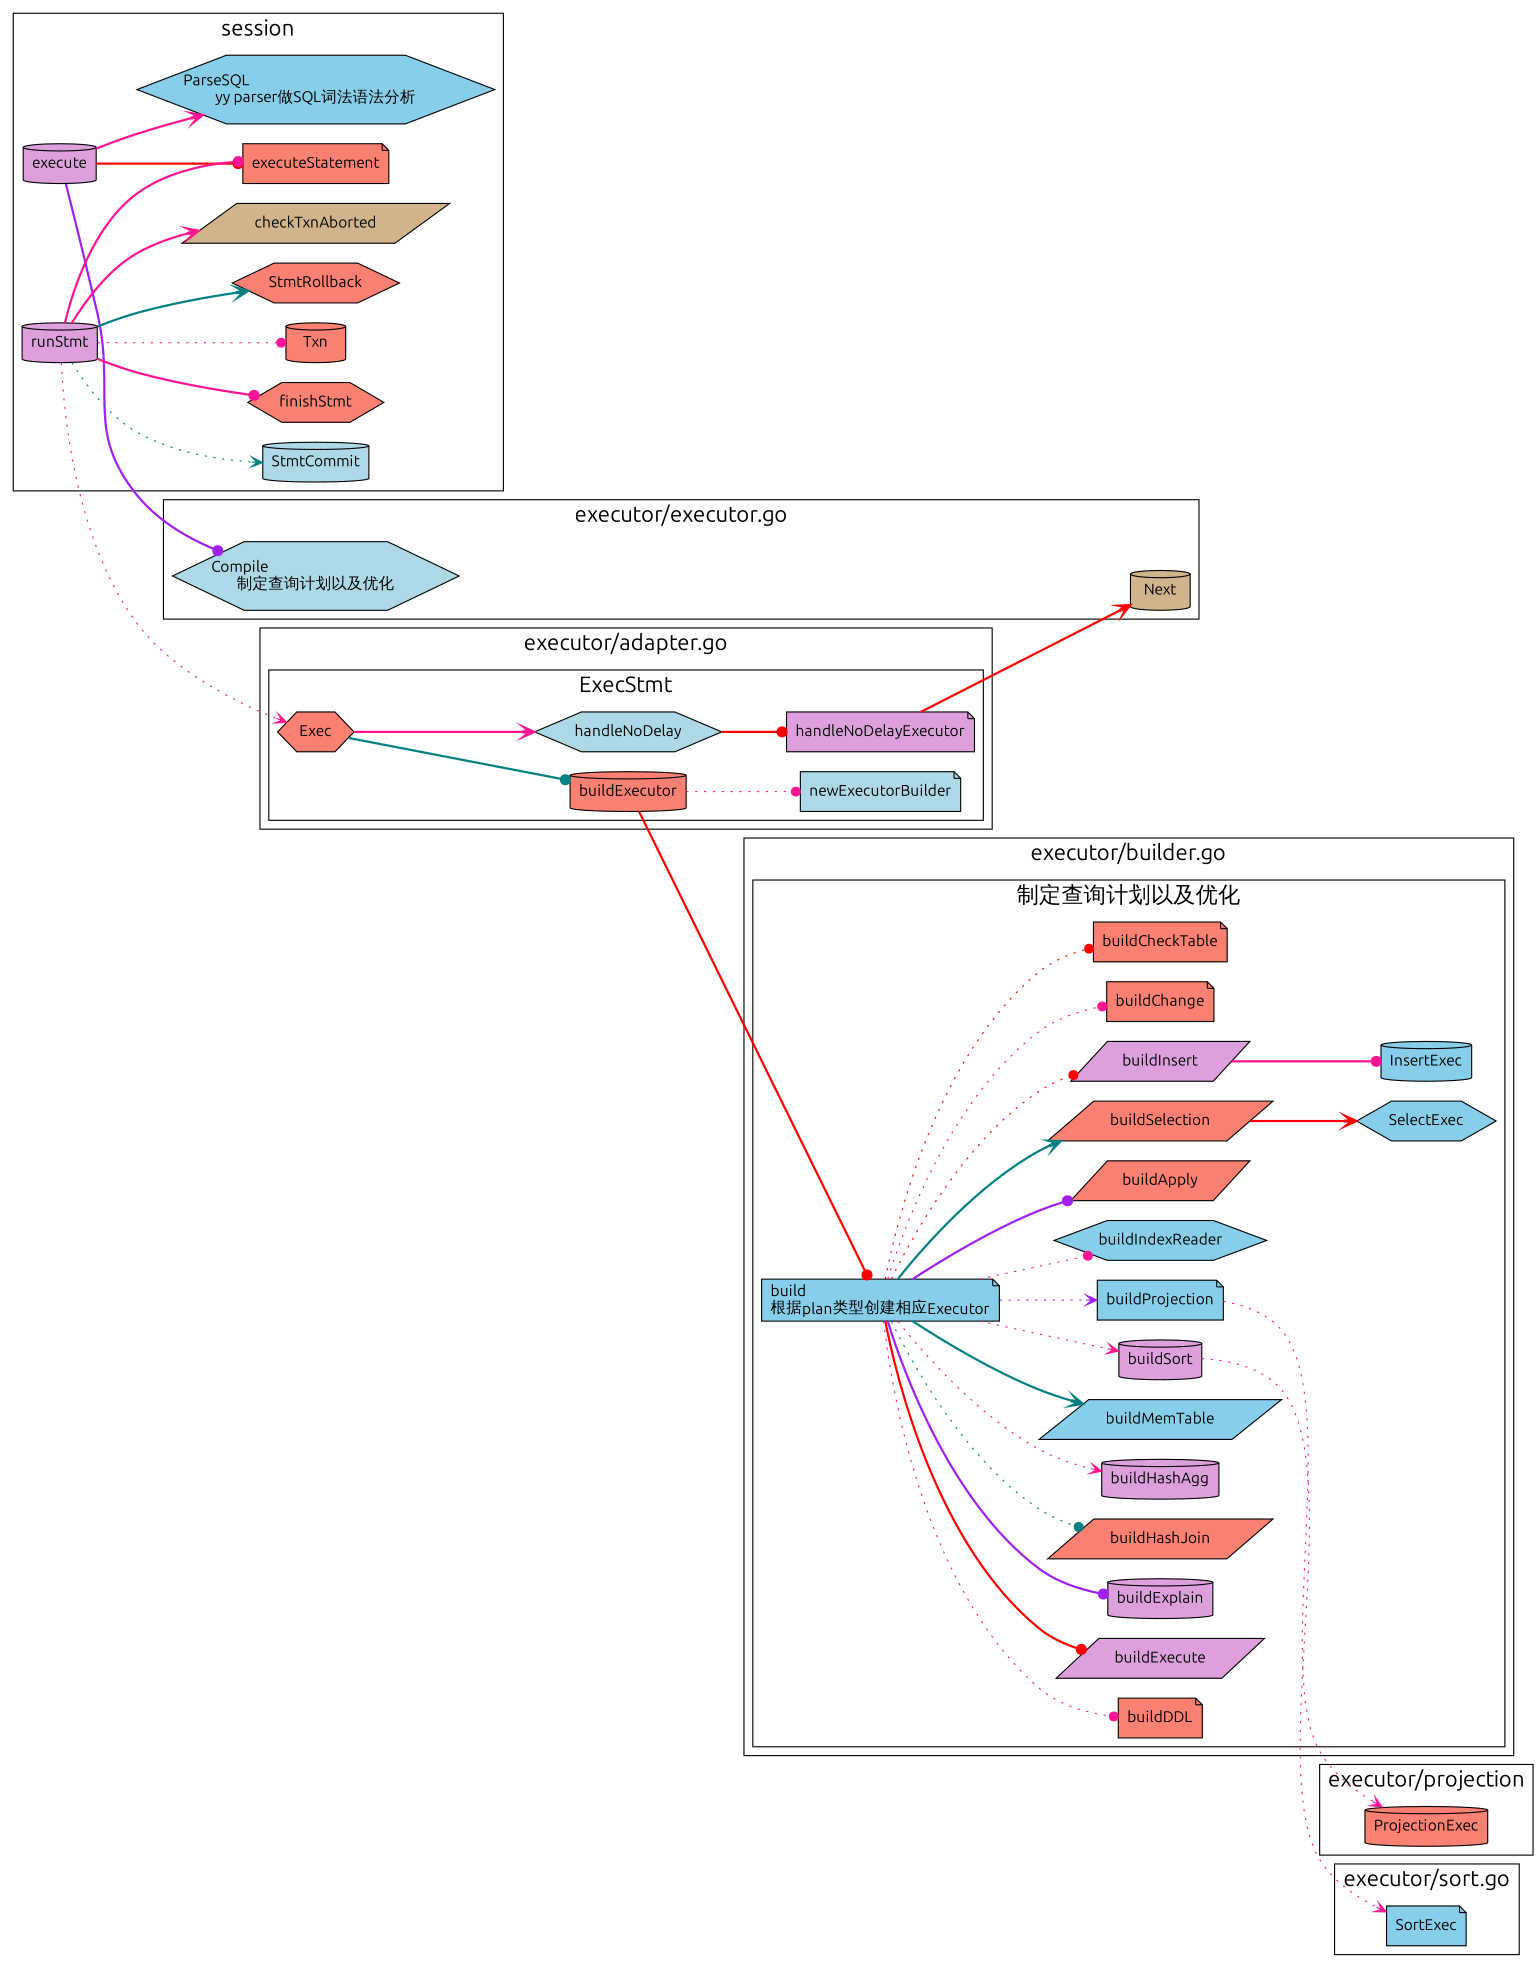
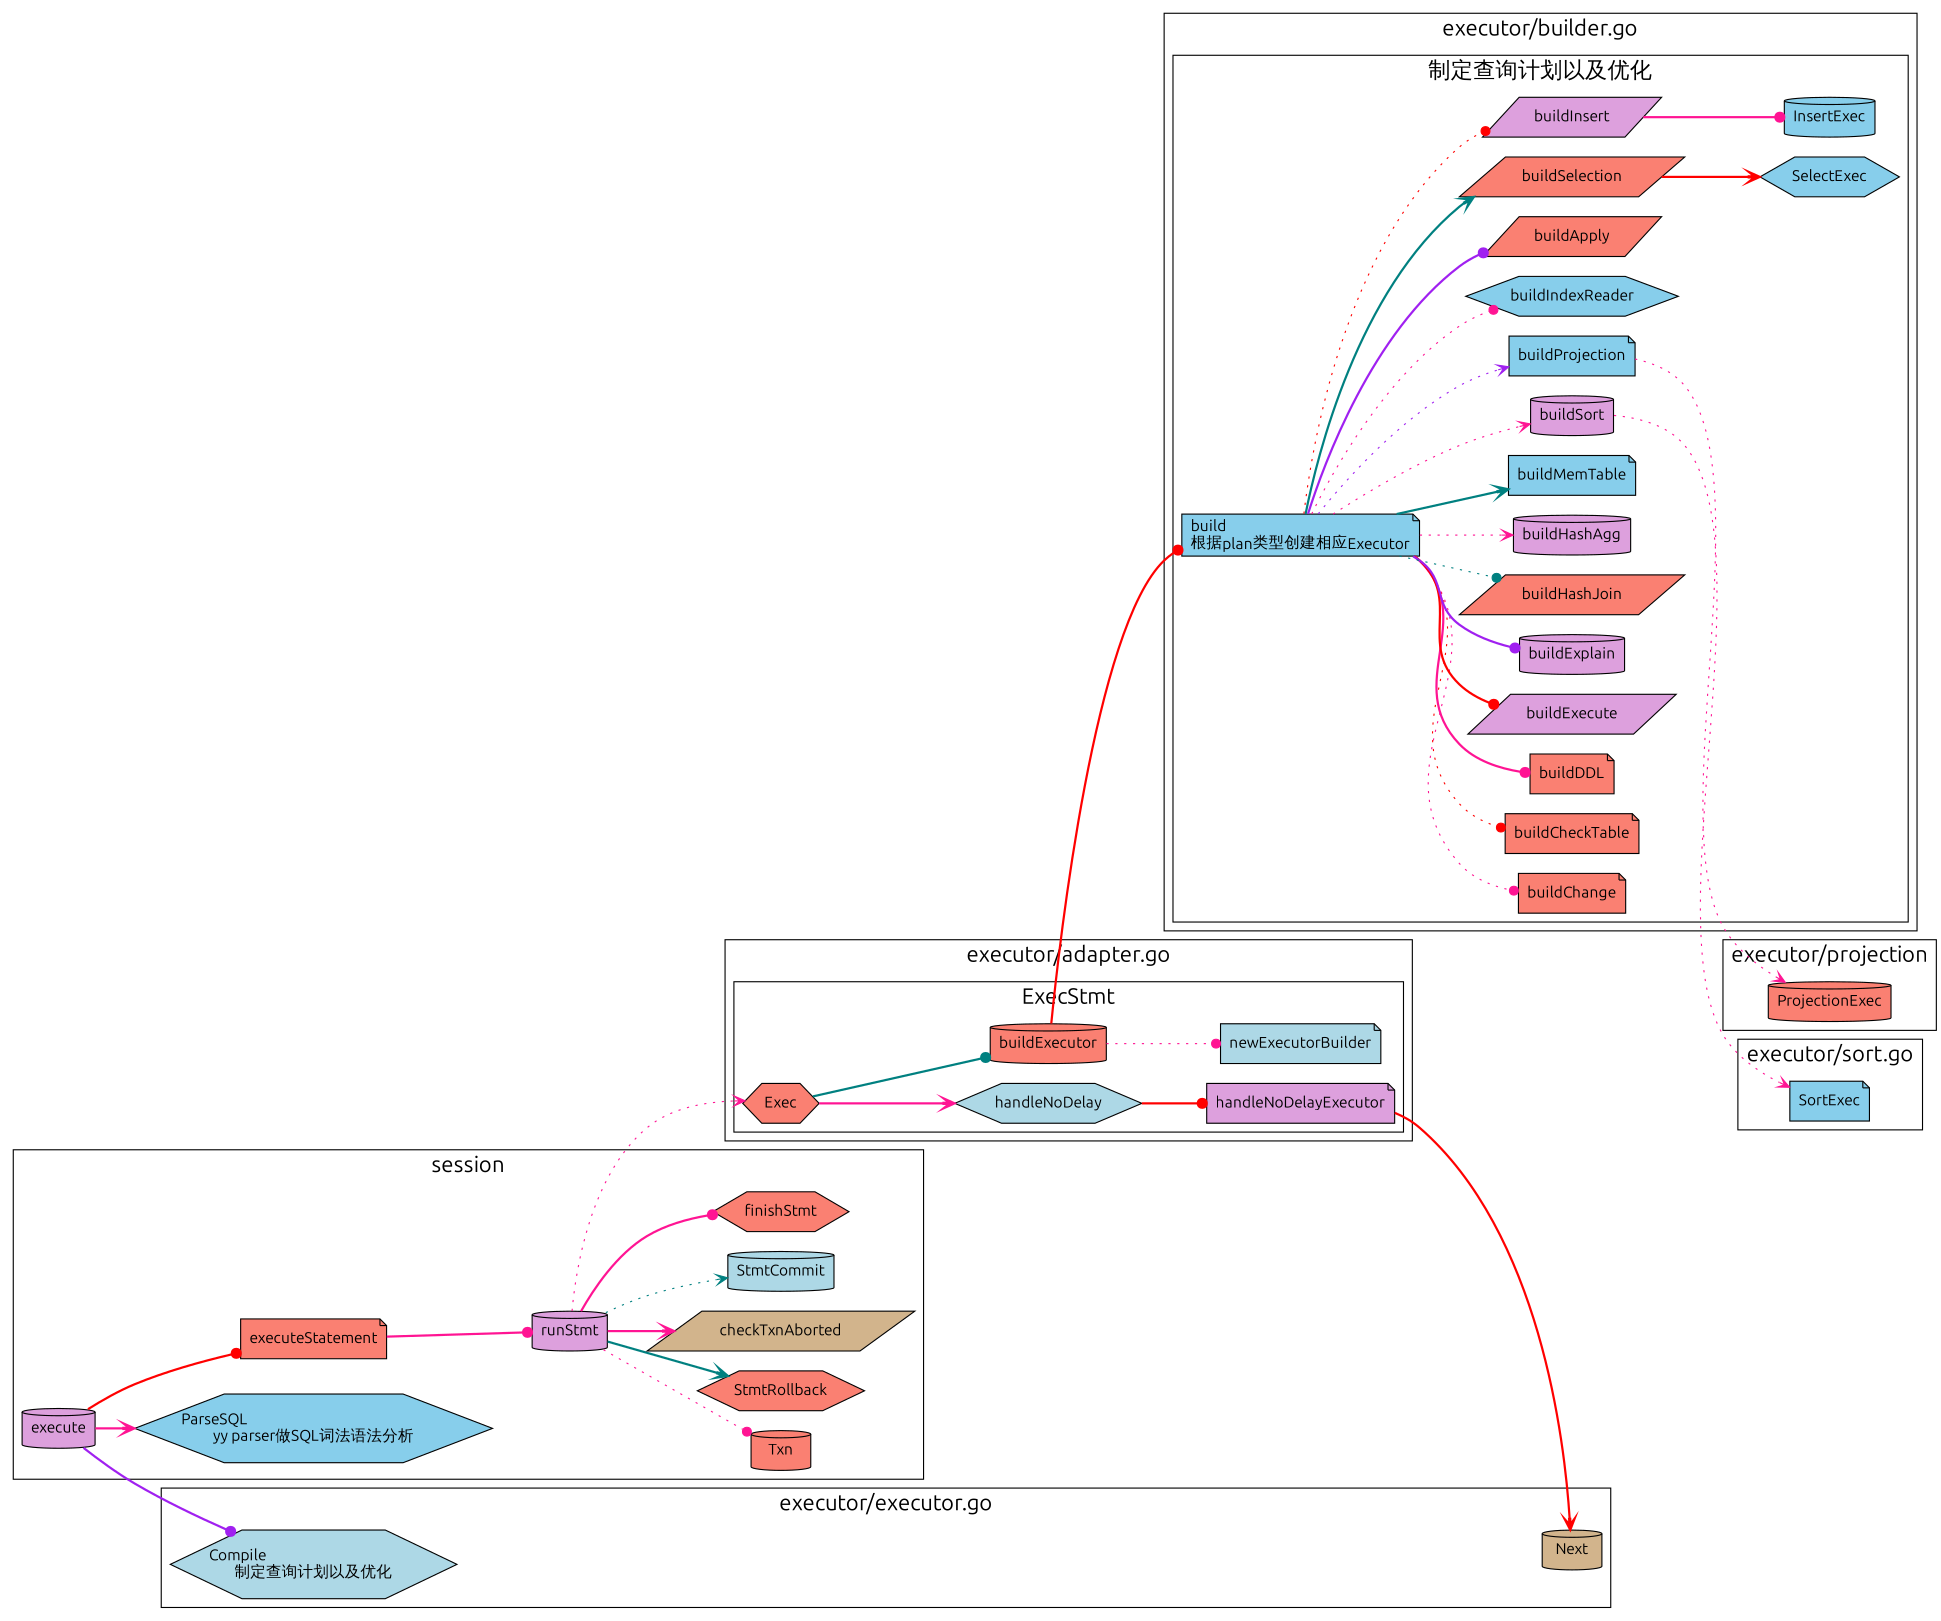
(119, 210) -> (455, 1335)
(1160, 1420) -> (1572, 475)
(945, 1554) -> (1448, 728)
